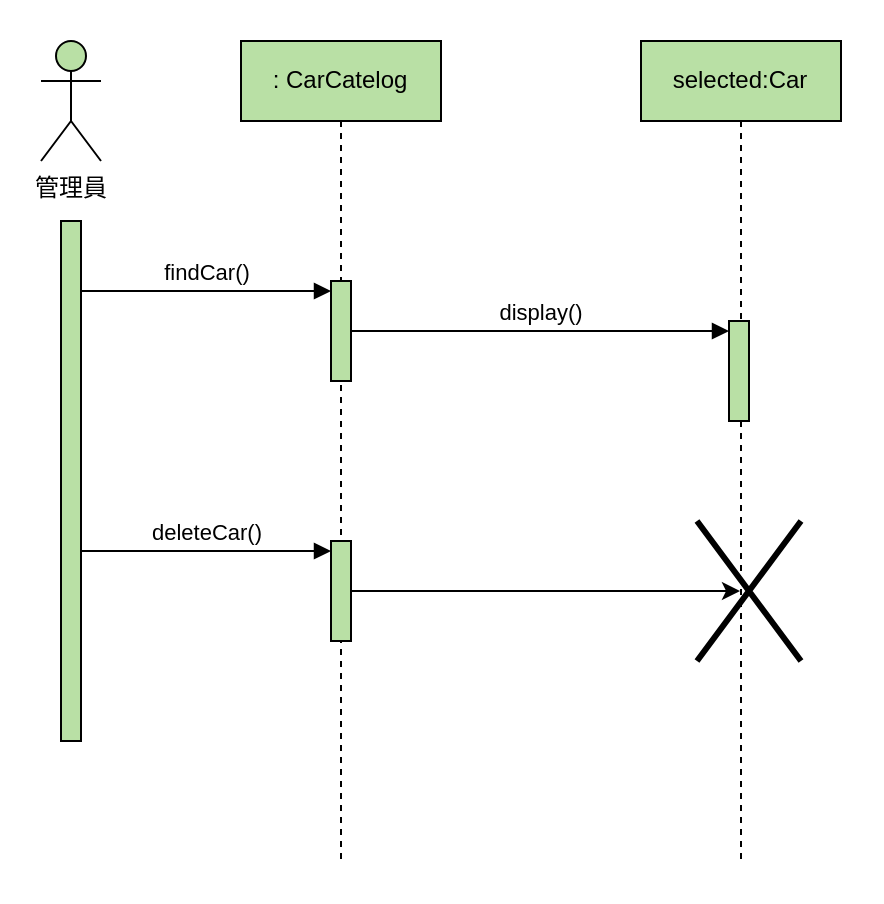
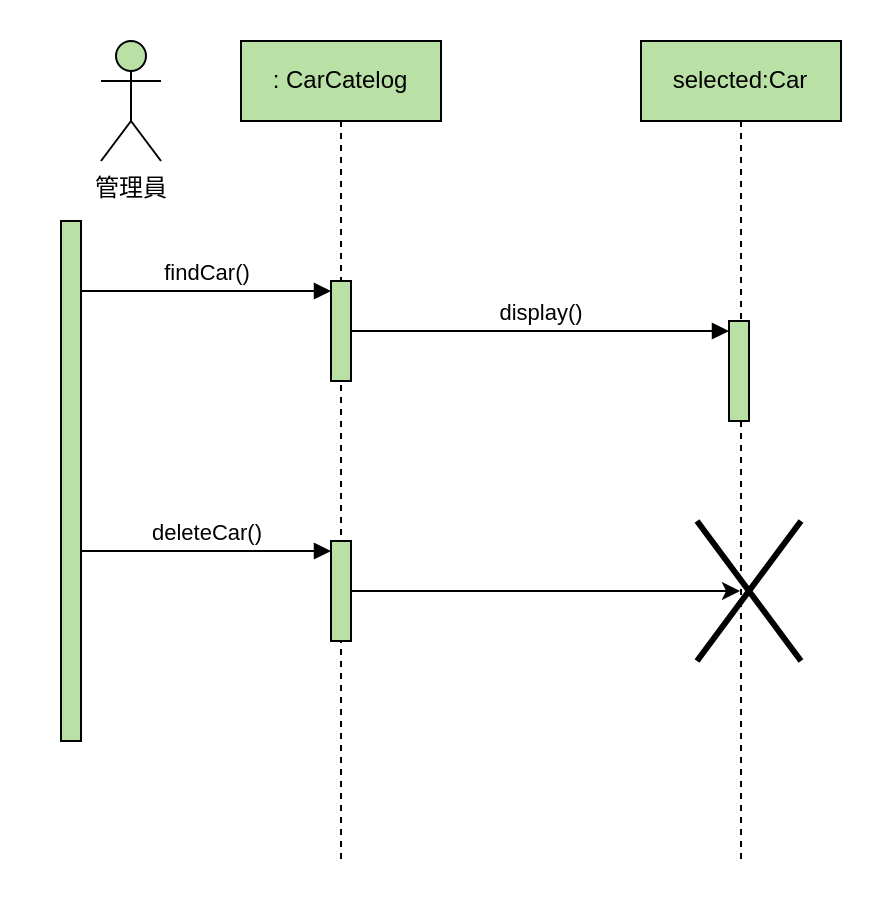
(71, 101) -> (131, 101)
